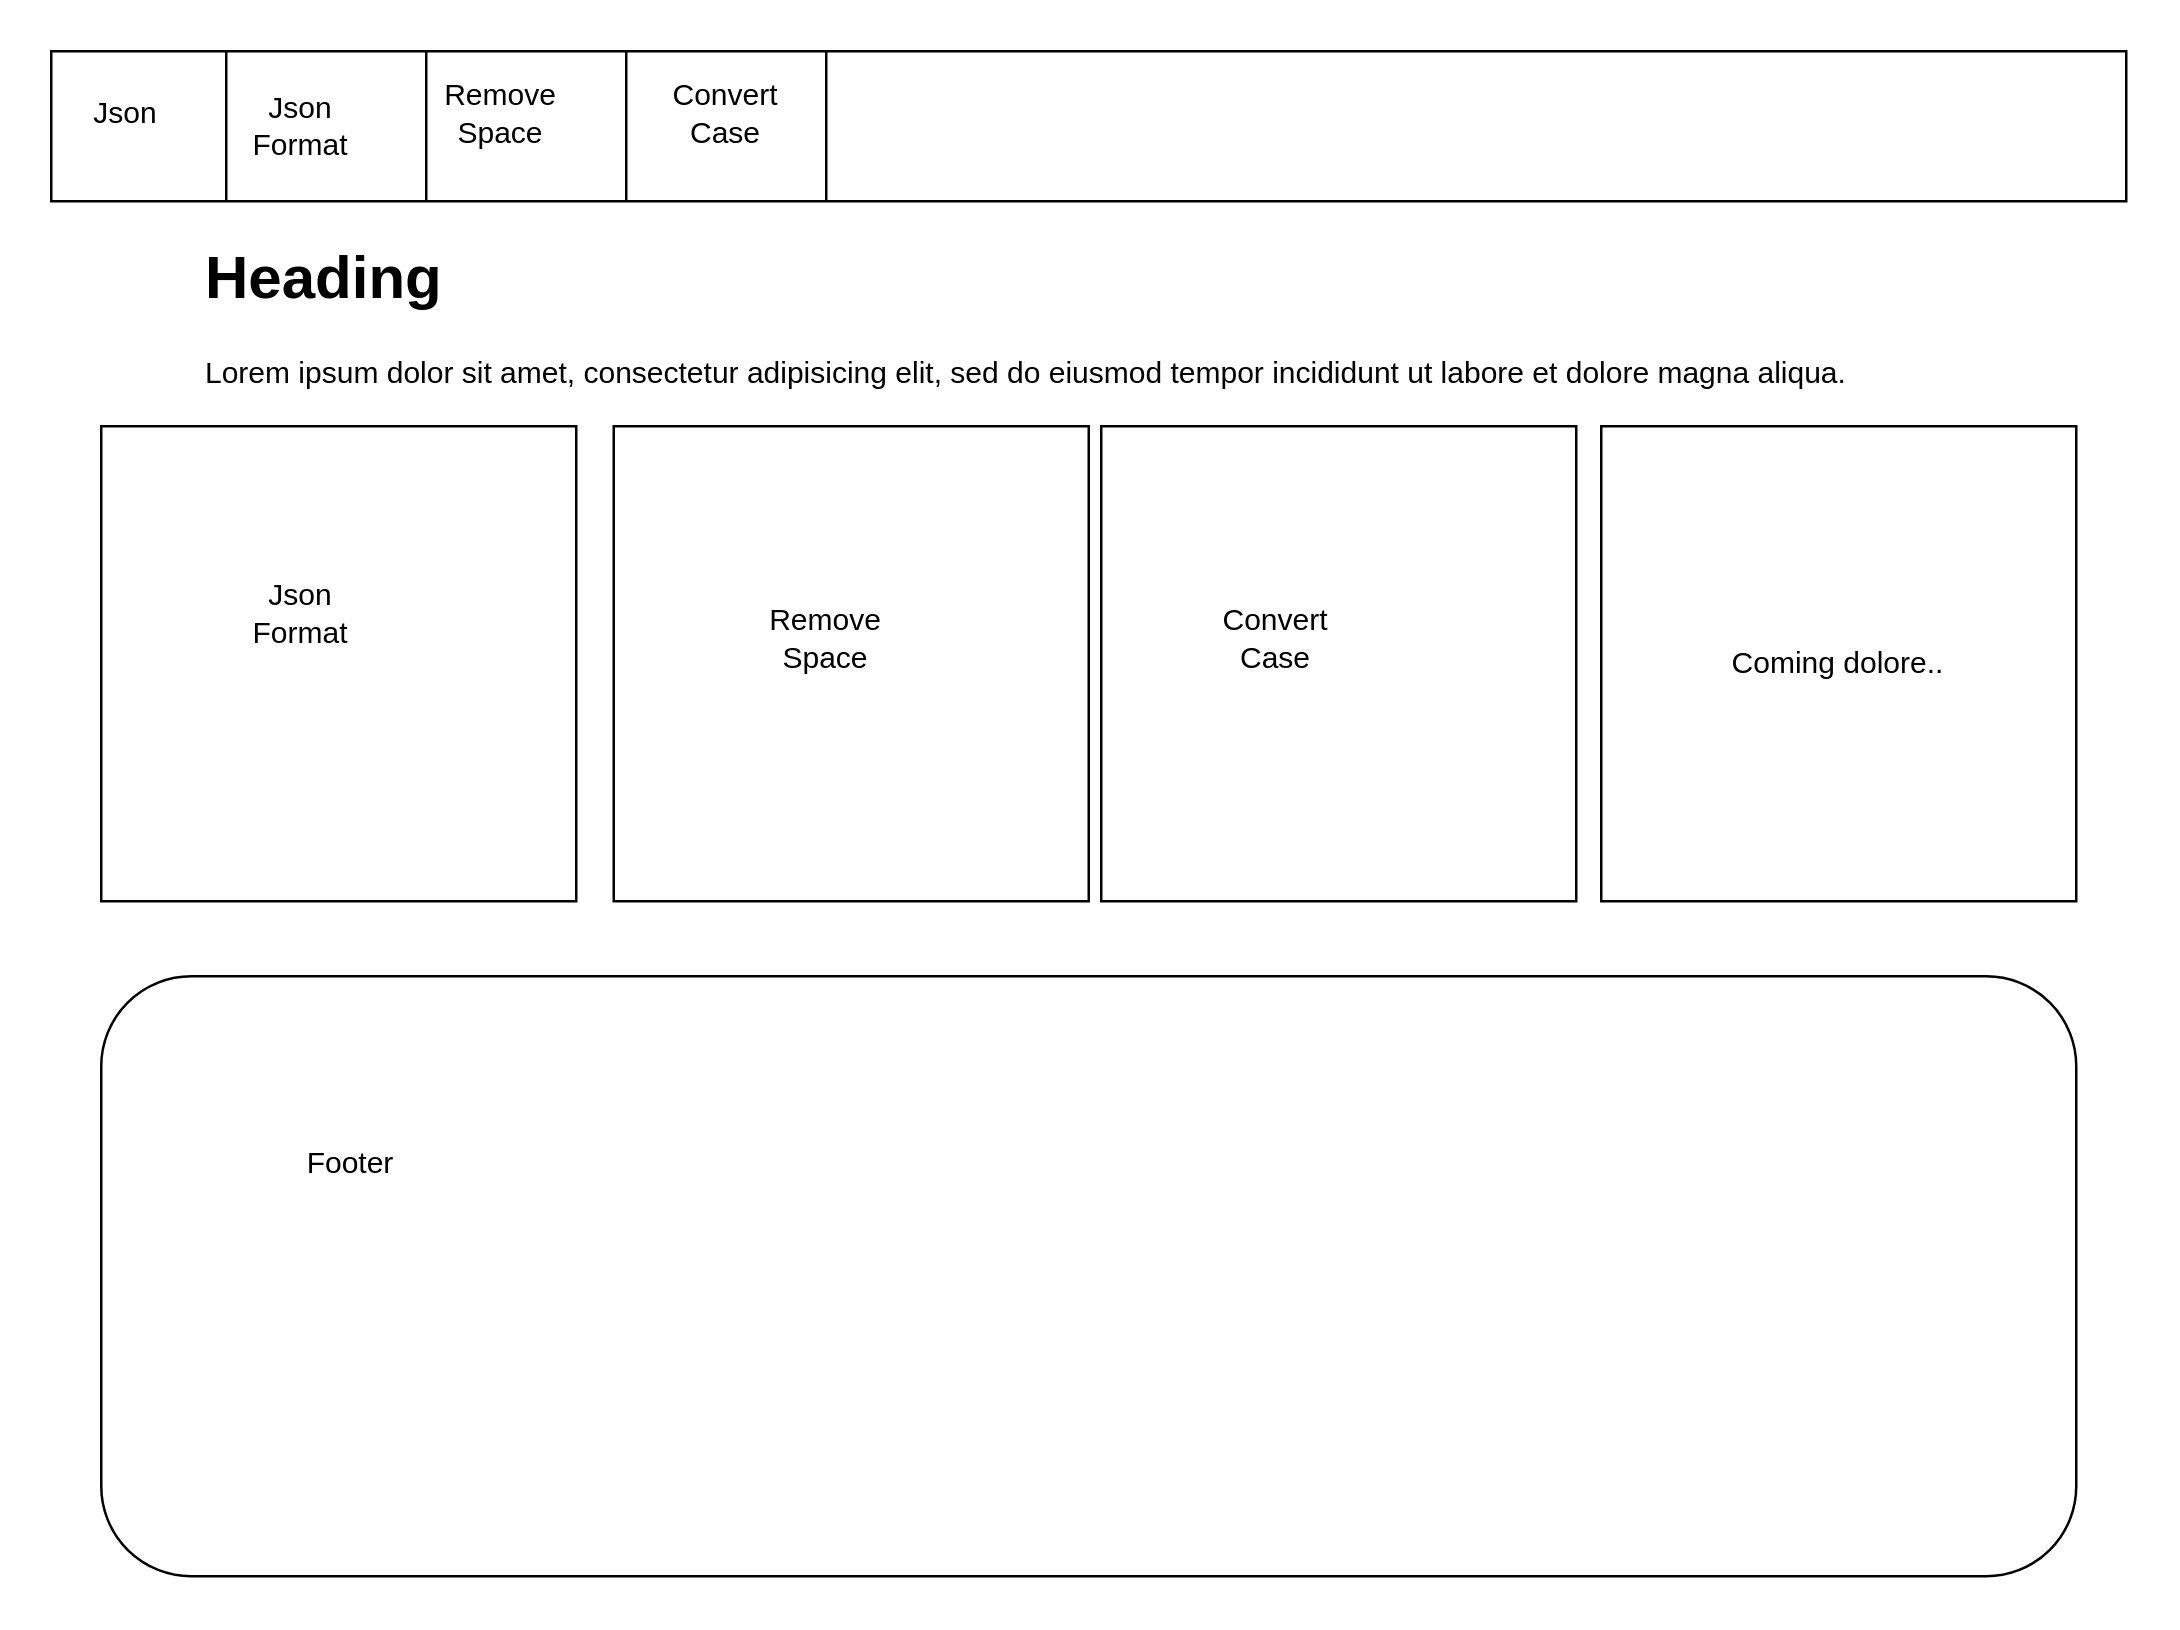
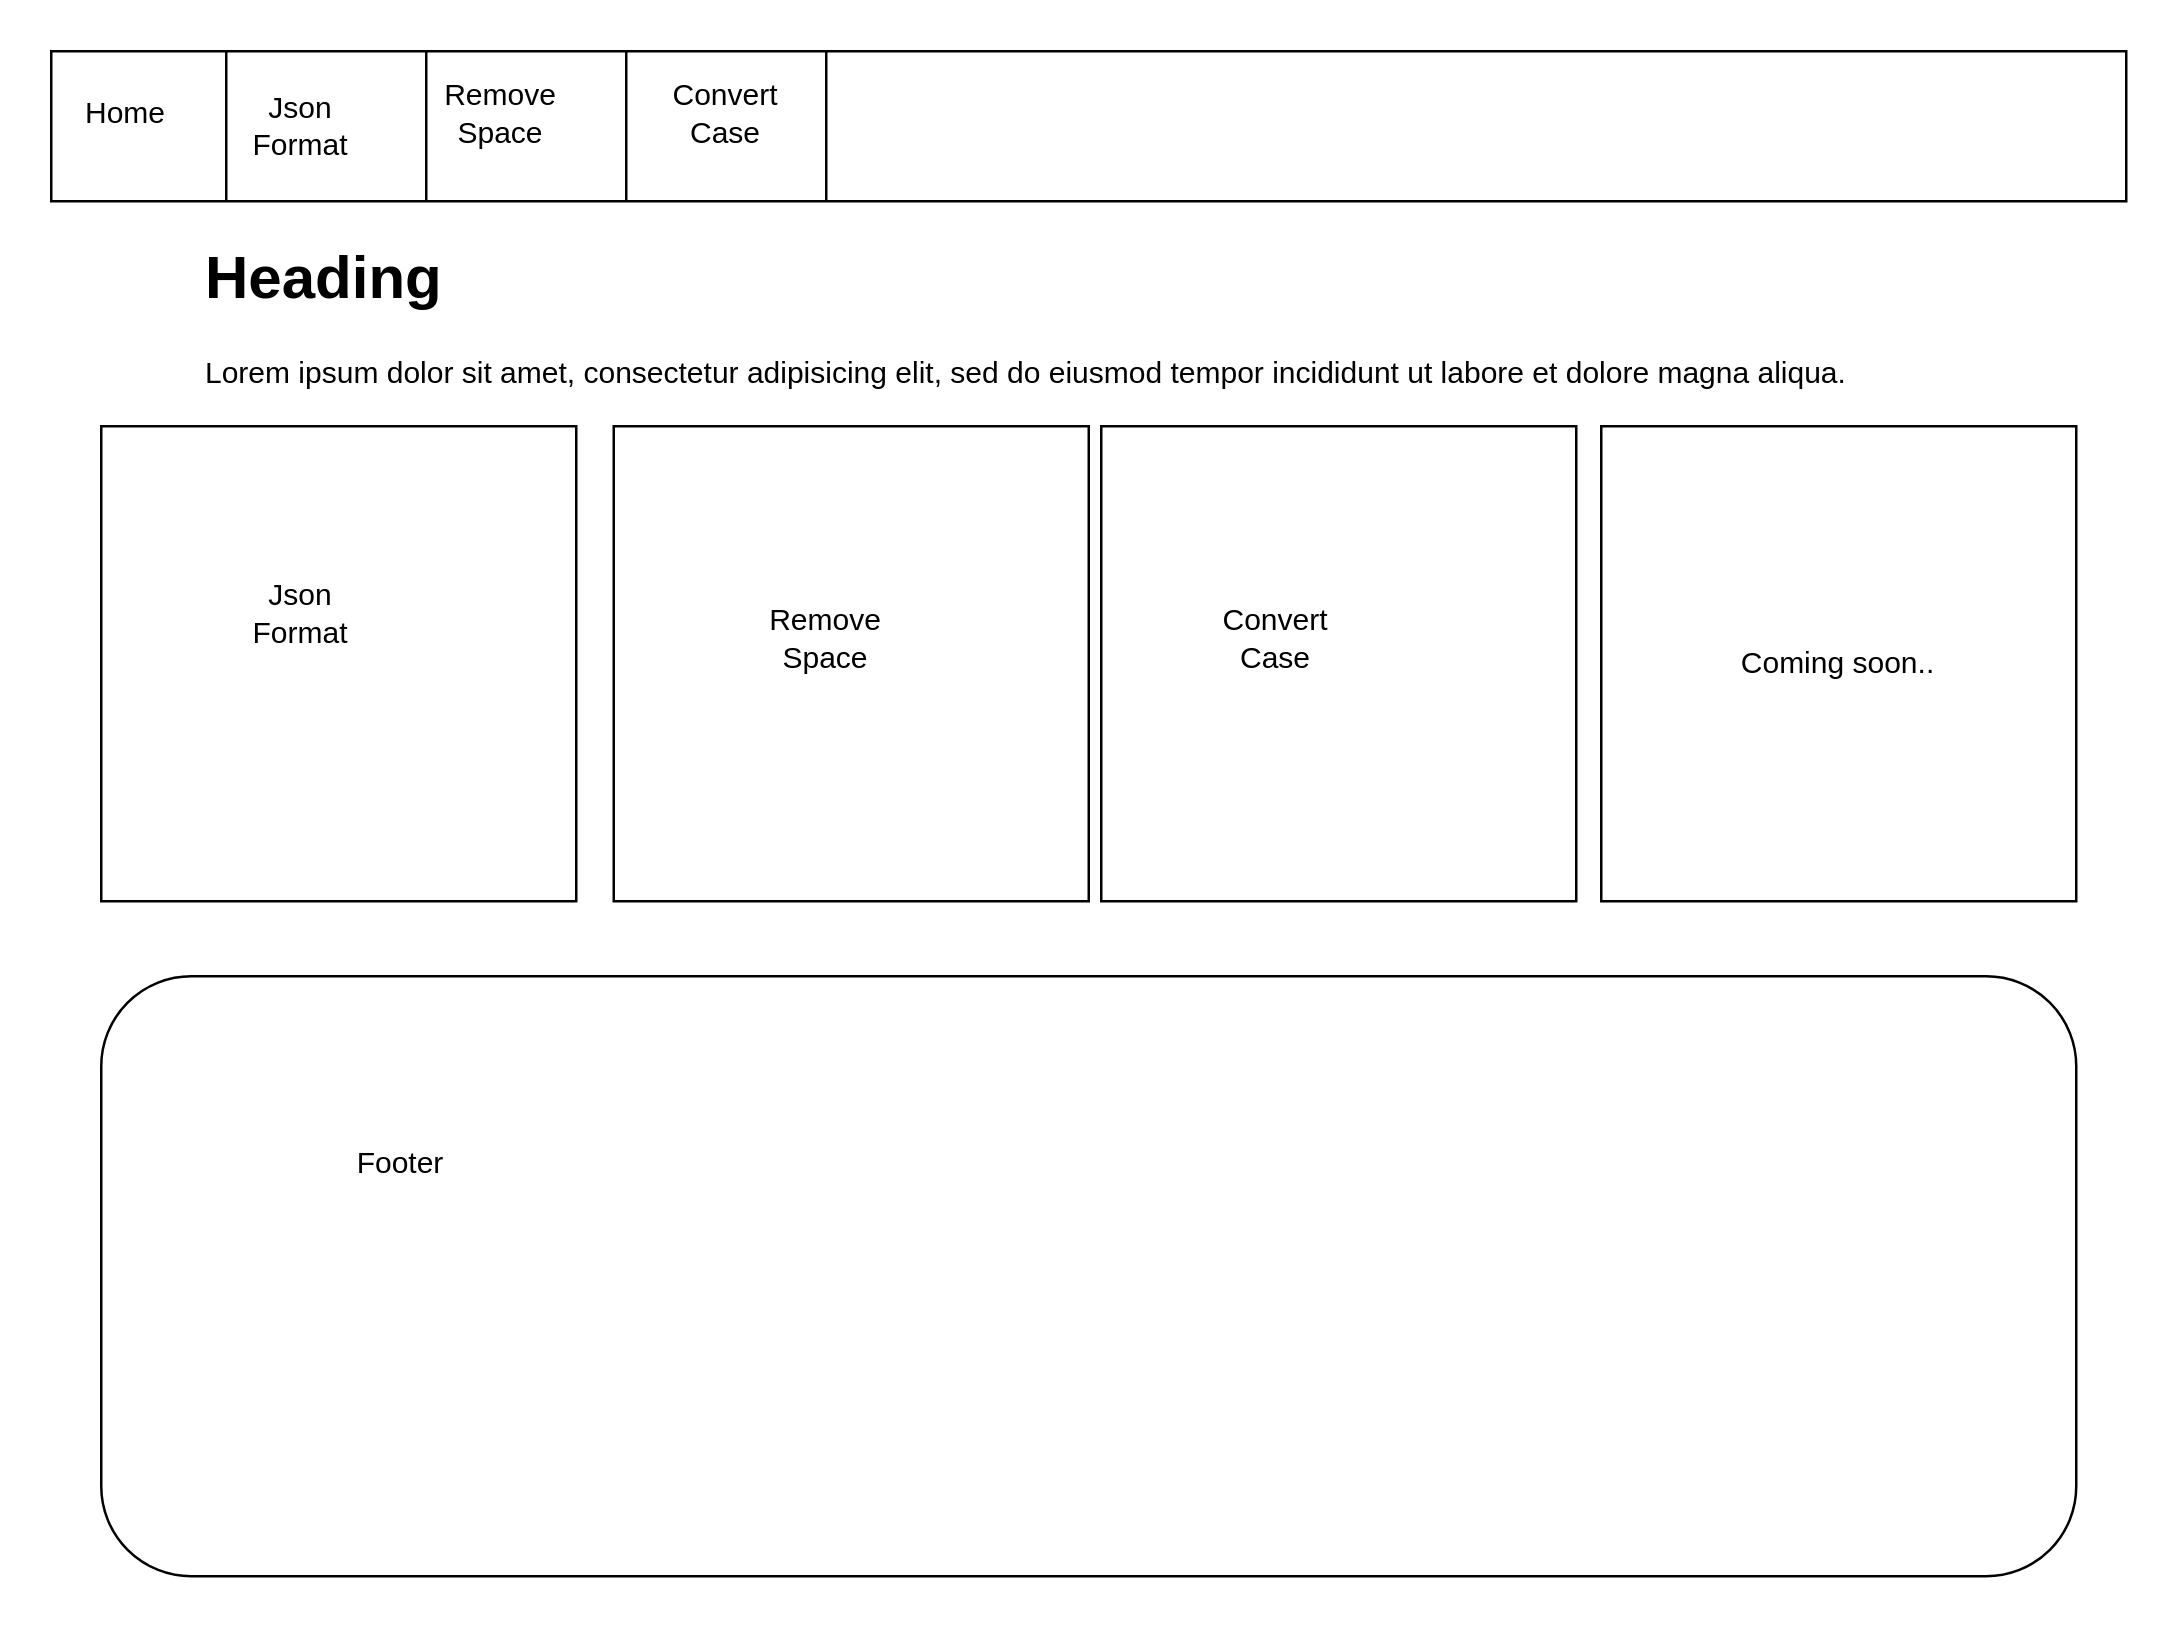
(126, 114) -> (126, 114)
(1839, 664) -> (1839, 664)
(351, 1164) -> (401, 1164)
